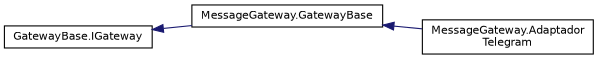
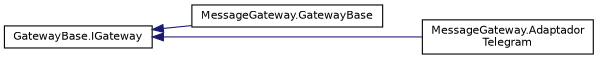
(408, 27) -> (293, 37)
